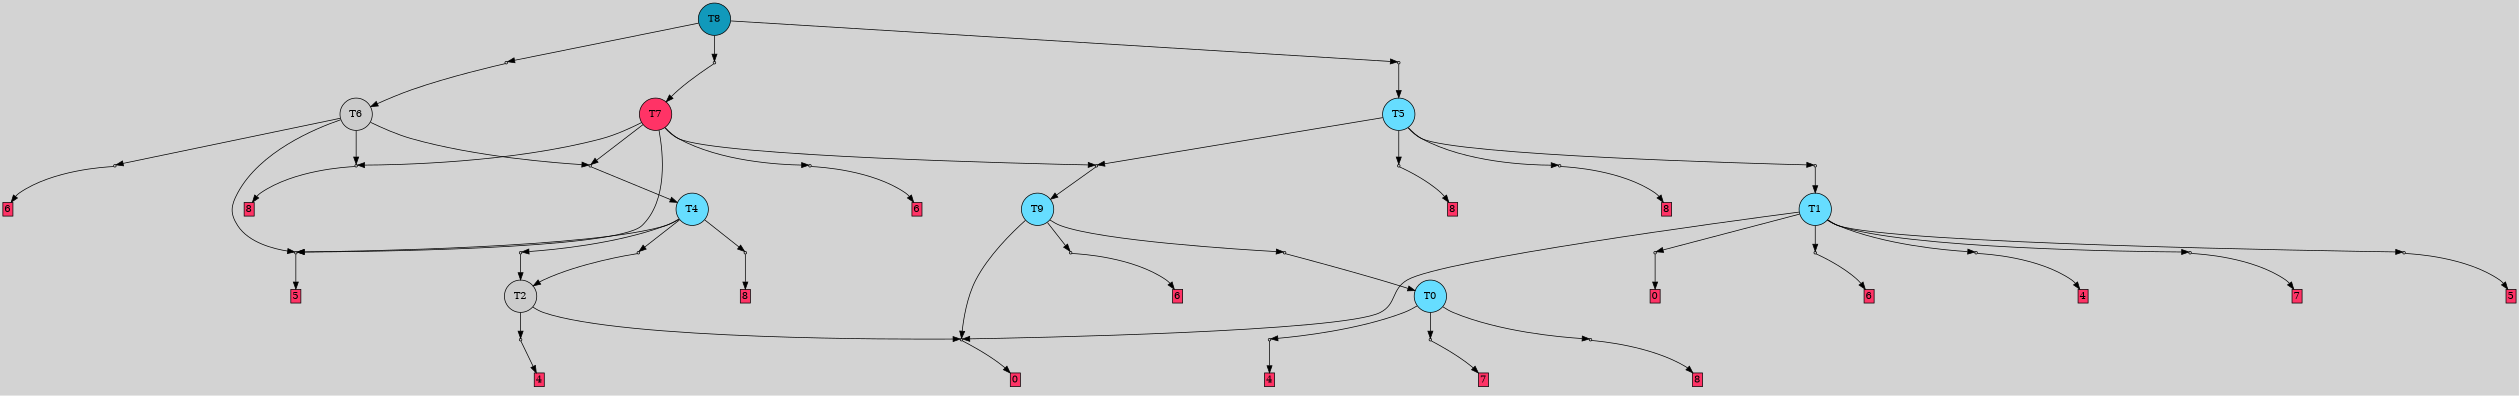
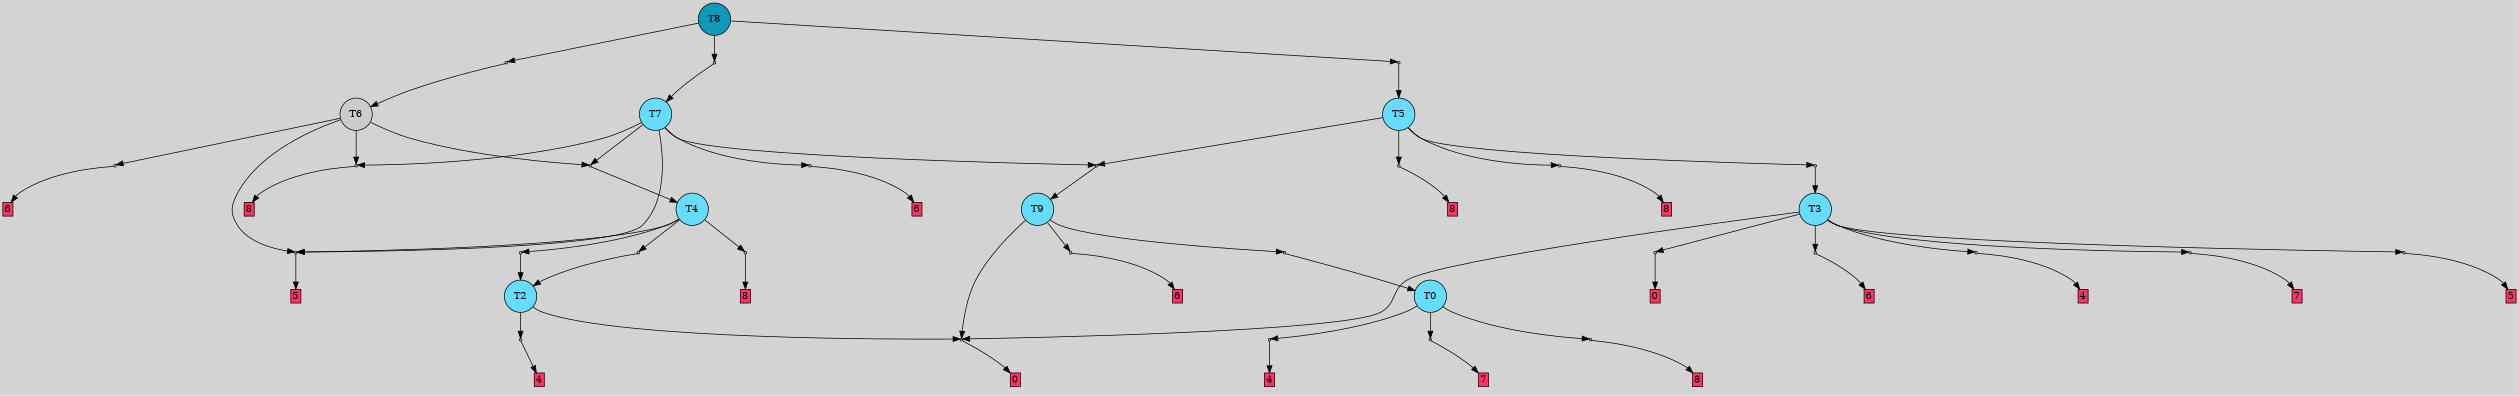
(656, 114) -> (656, 114)
(1815, 209) -> (1815, 209)
(521, 296) -> (521, 296)
